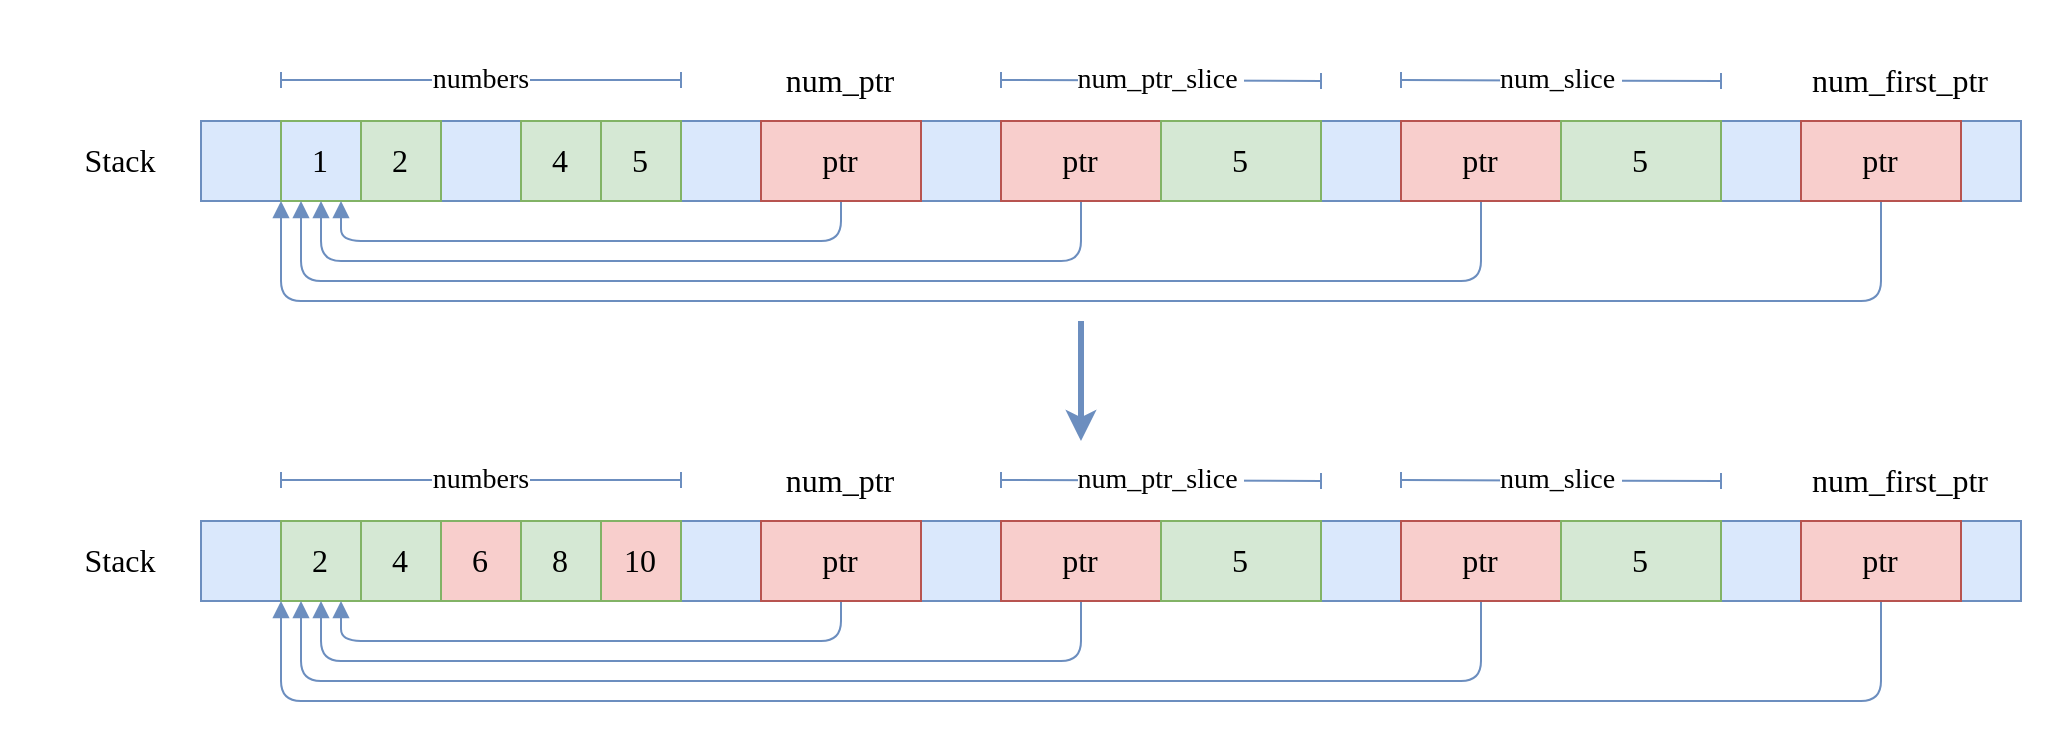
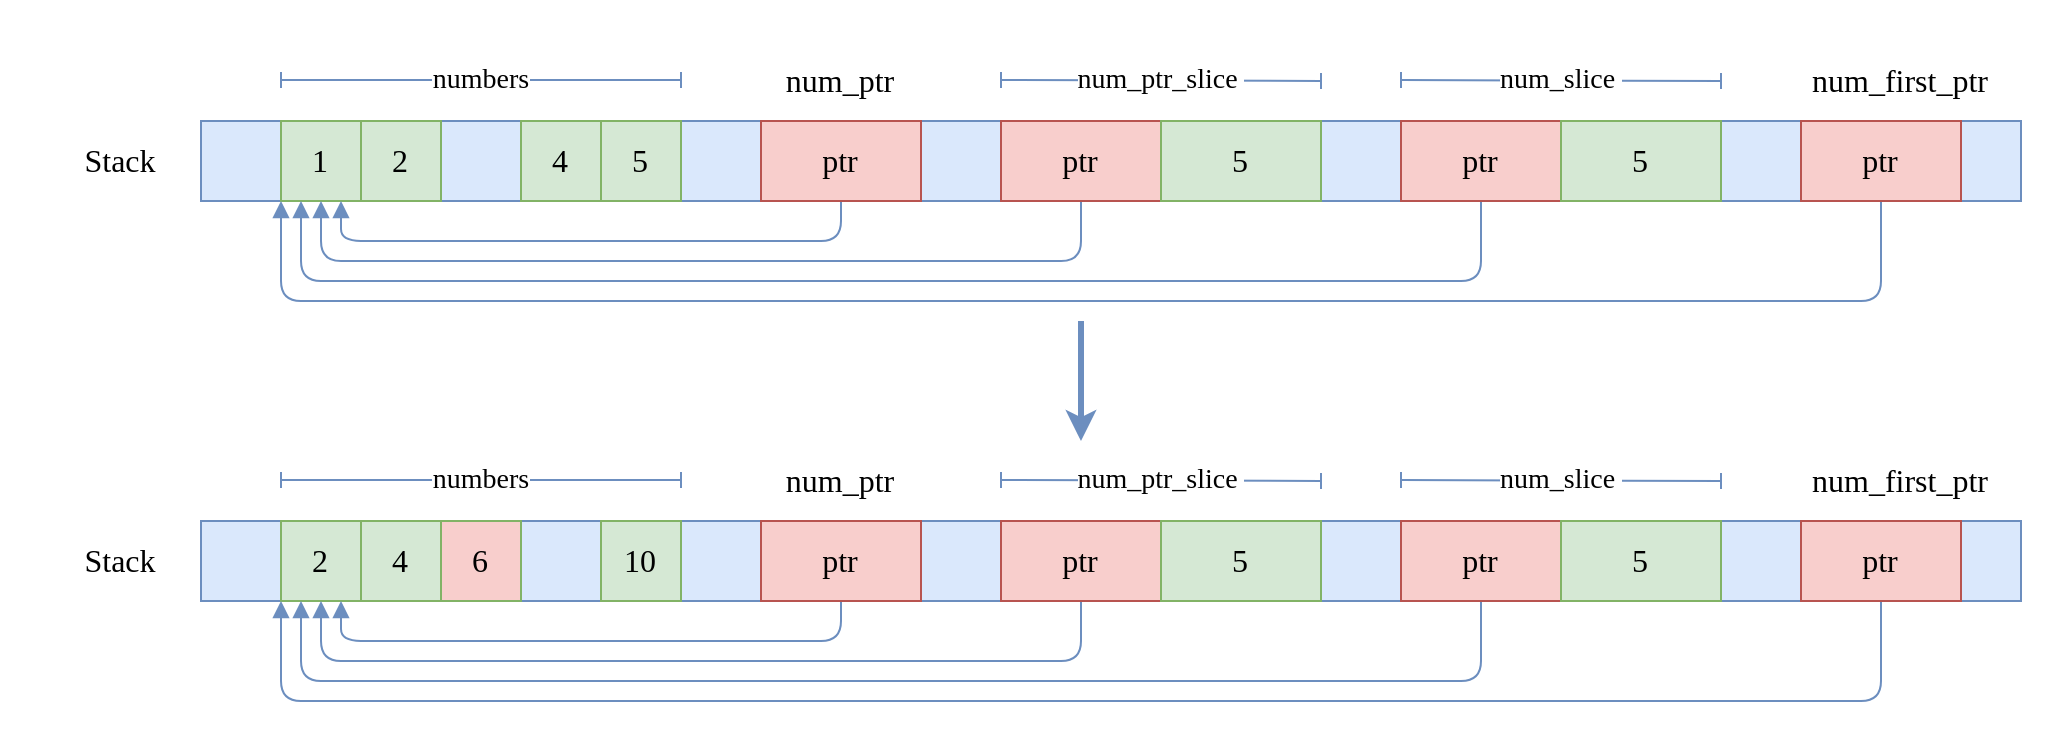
(321, 161) -> (321, 161)
(561, 561) -> none
(641, 561) -> (641, 561)
